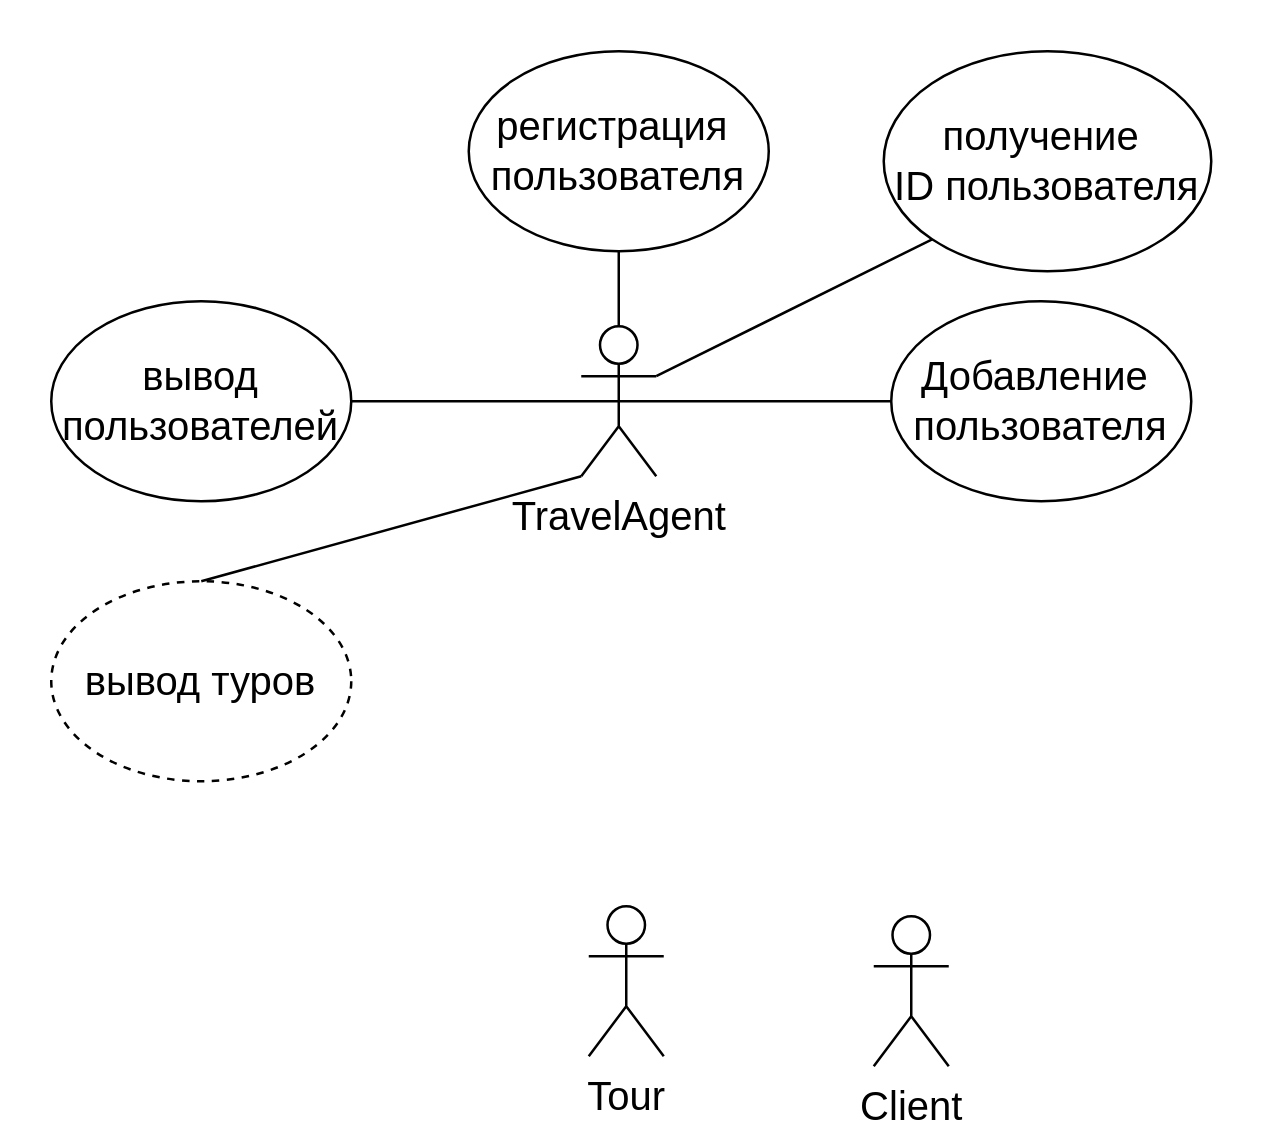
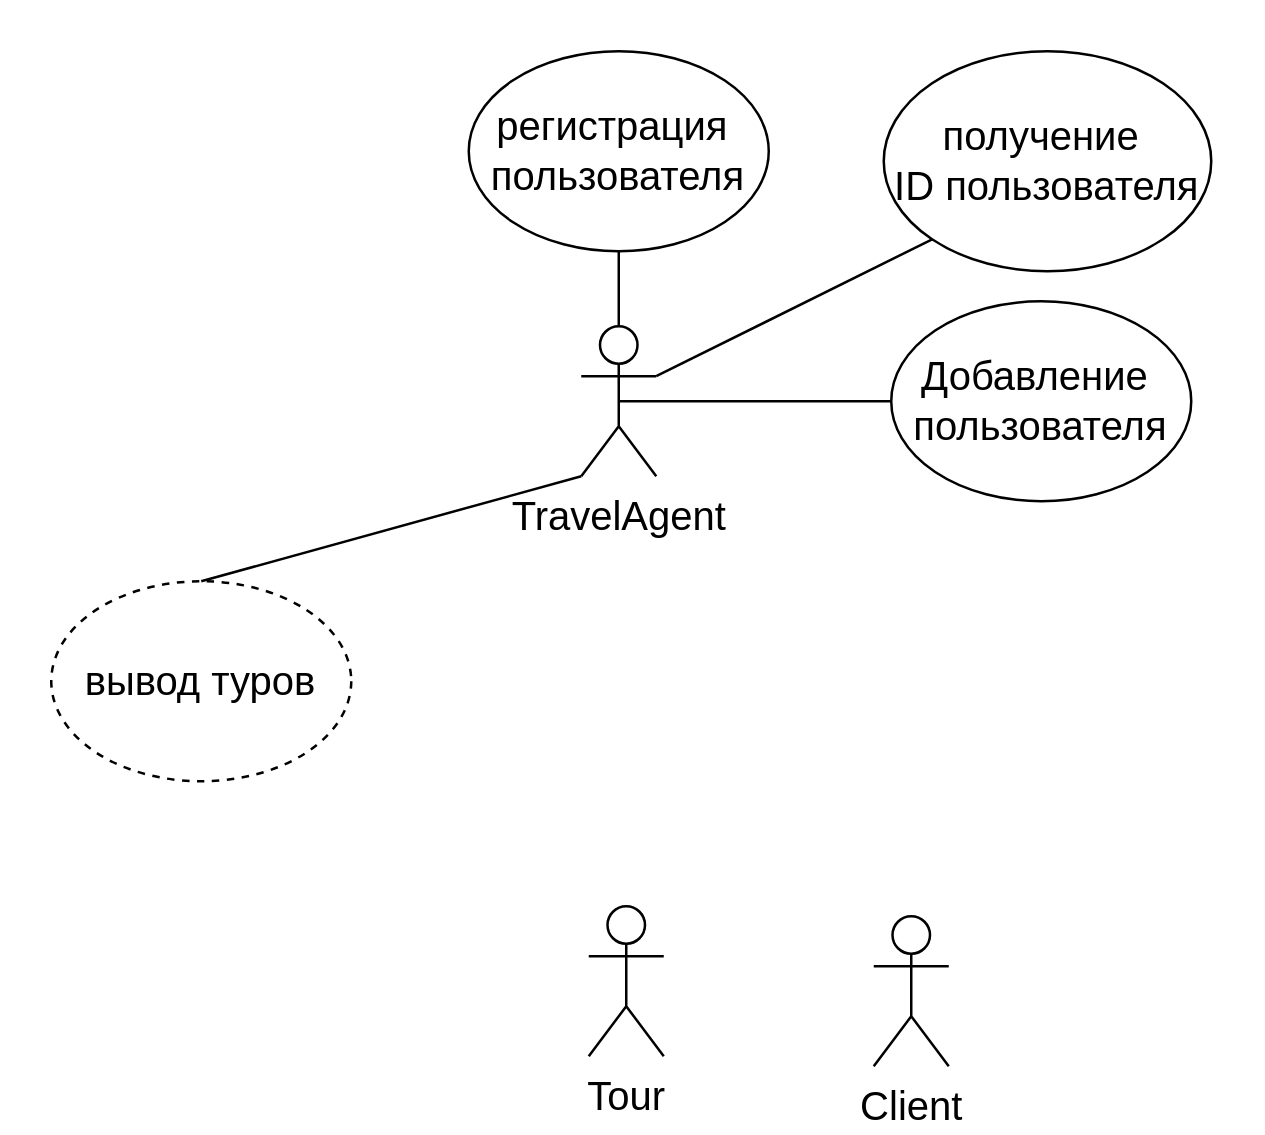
(201, 401) -> none
(482, 401) -> none
